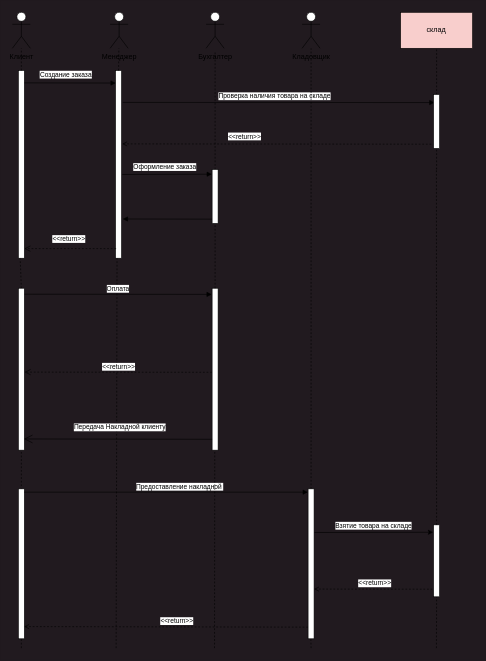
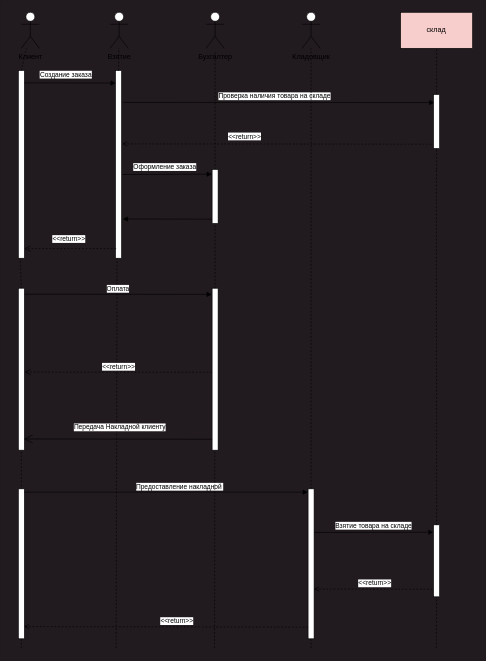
(21, 30) -> (30, 30)
(119, 57) -> (119, 57)
